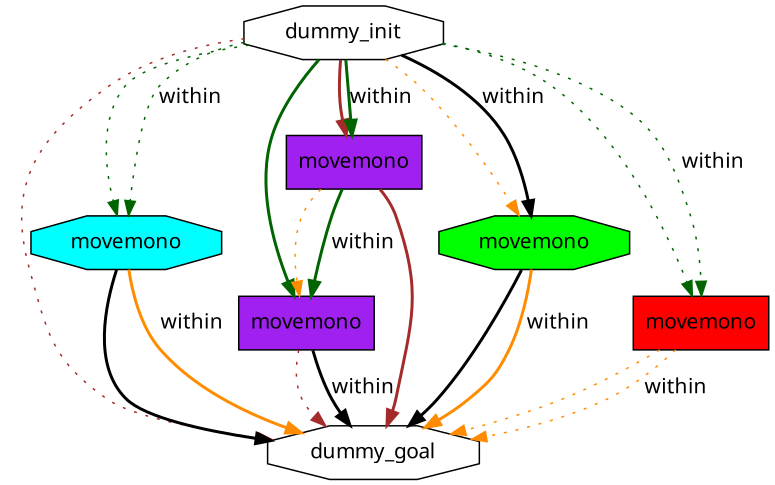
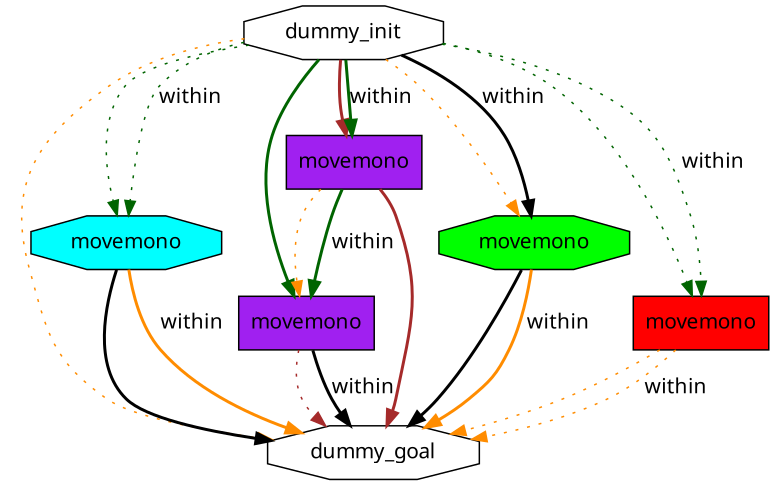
(24, 245) -> (24, 245)
